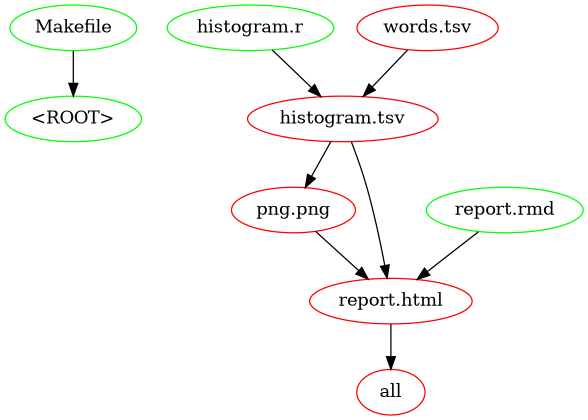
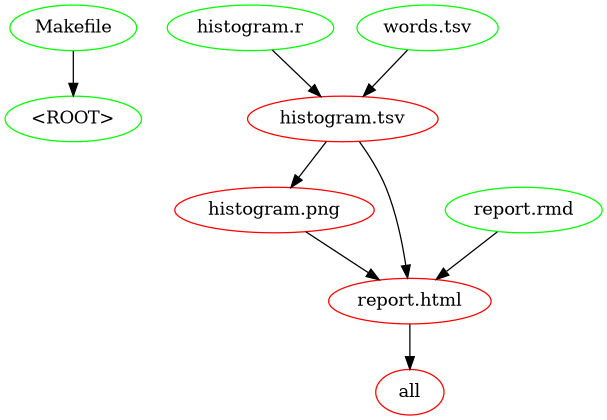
(428, 28) -> (428, 28)
(293, 210) -> (275, 210)
